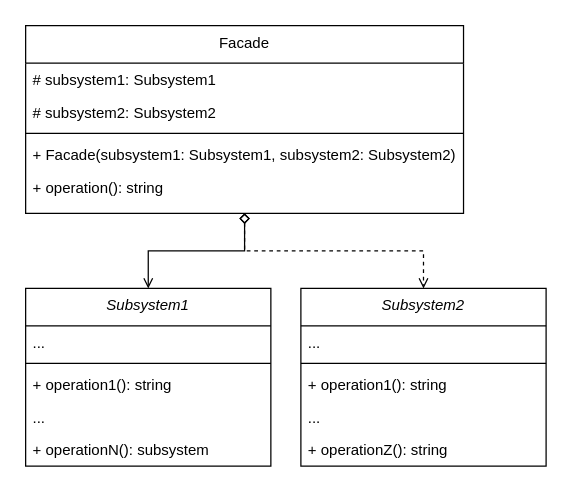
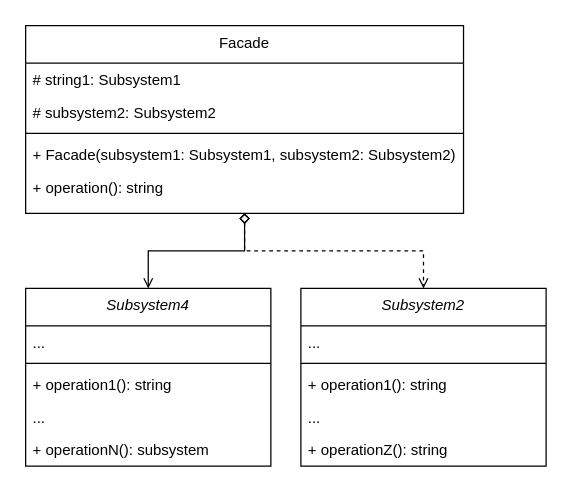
(127, 80) -> (113, 80)
(148, 305) -> (148, 305)
